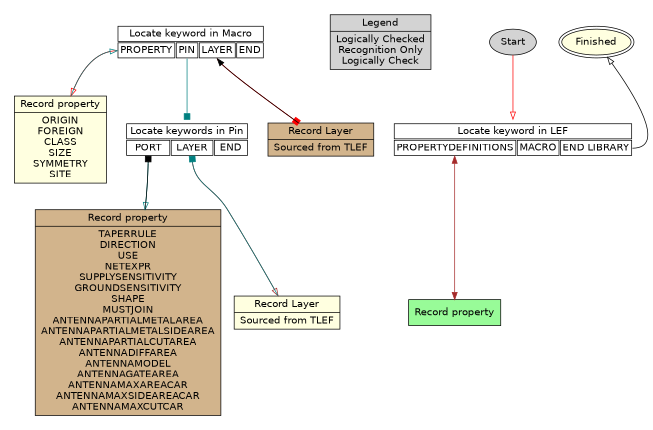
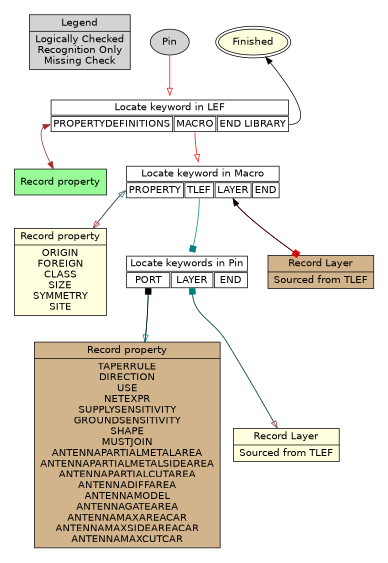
(513, 42) -> (170, 42)
(187, 50) -> (199, 190)
(381, 61) -> (80, 61)
(639, 107) -> (293, 95)
none -> (196, 143)
